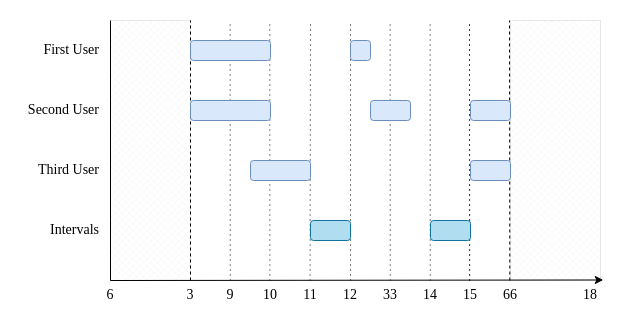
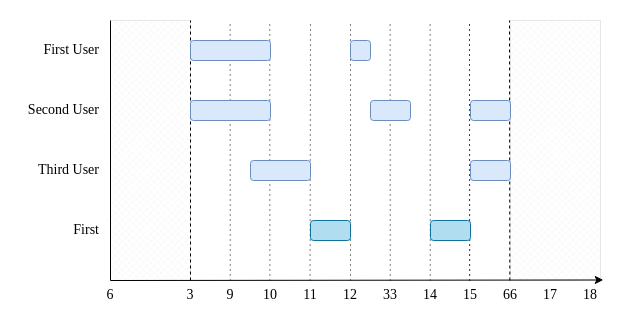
(66, 231) -> (82, 231)
none -> (551, 296)
